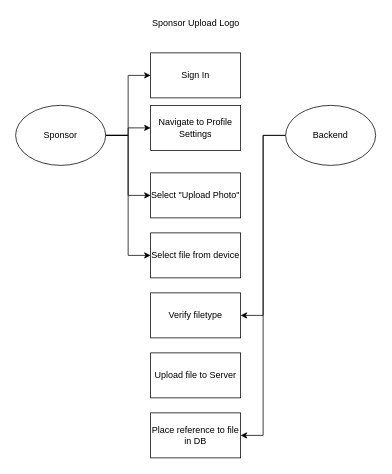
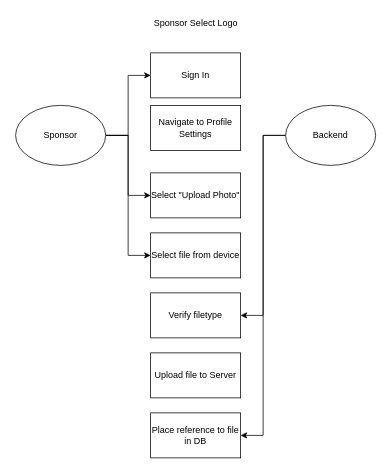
(196, 23) -> (196, 23)
(144, 128) -> none
